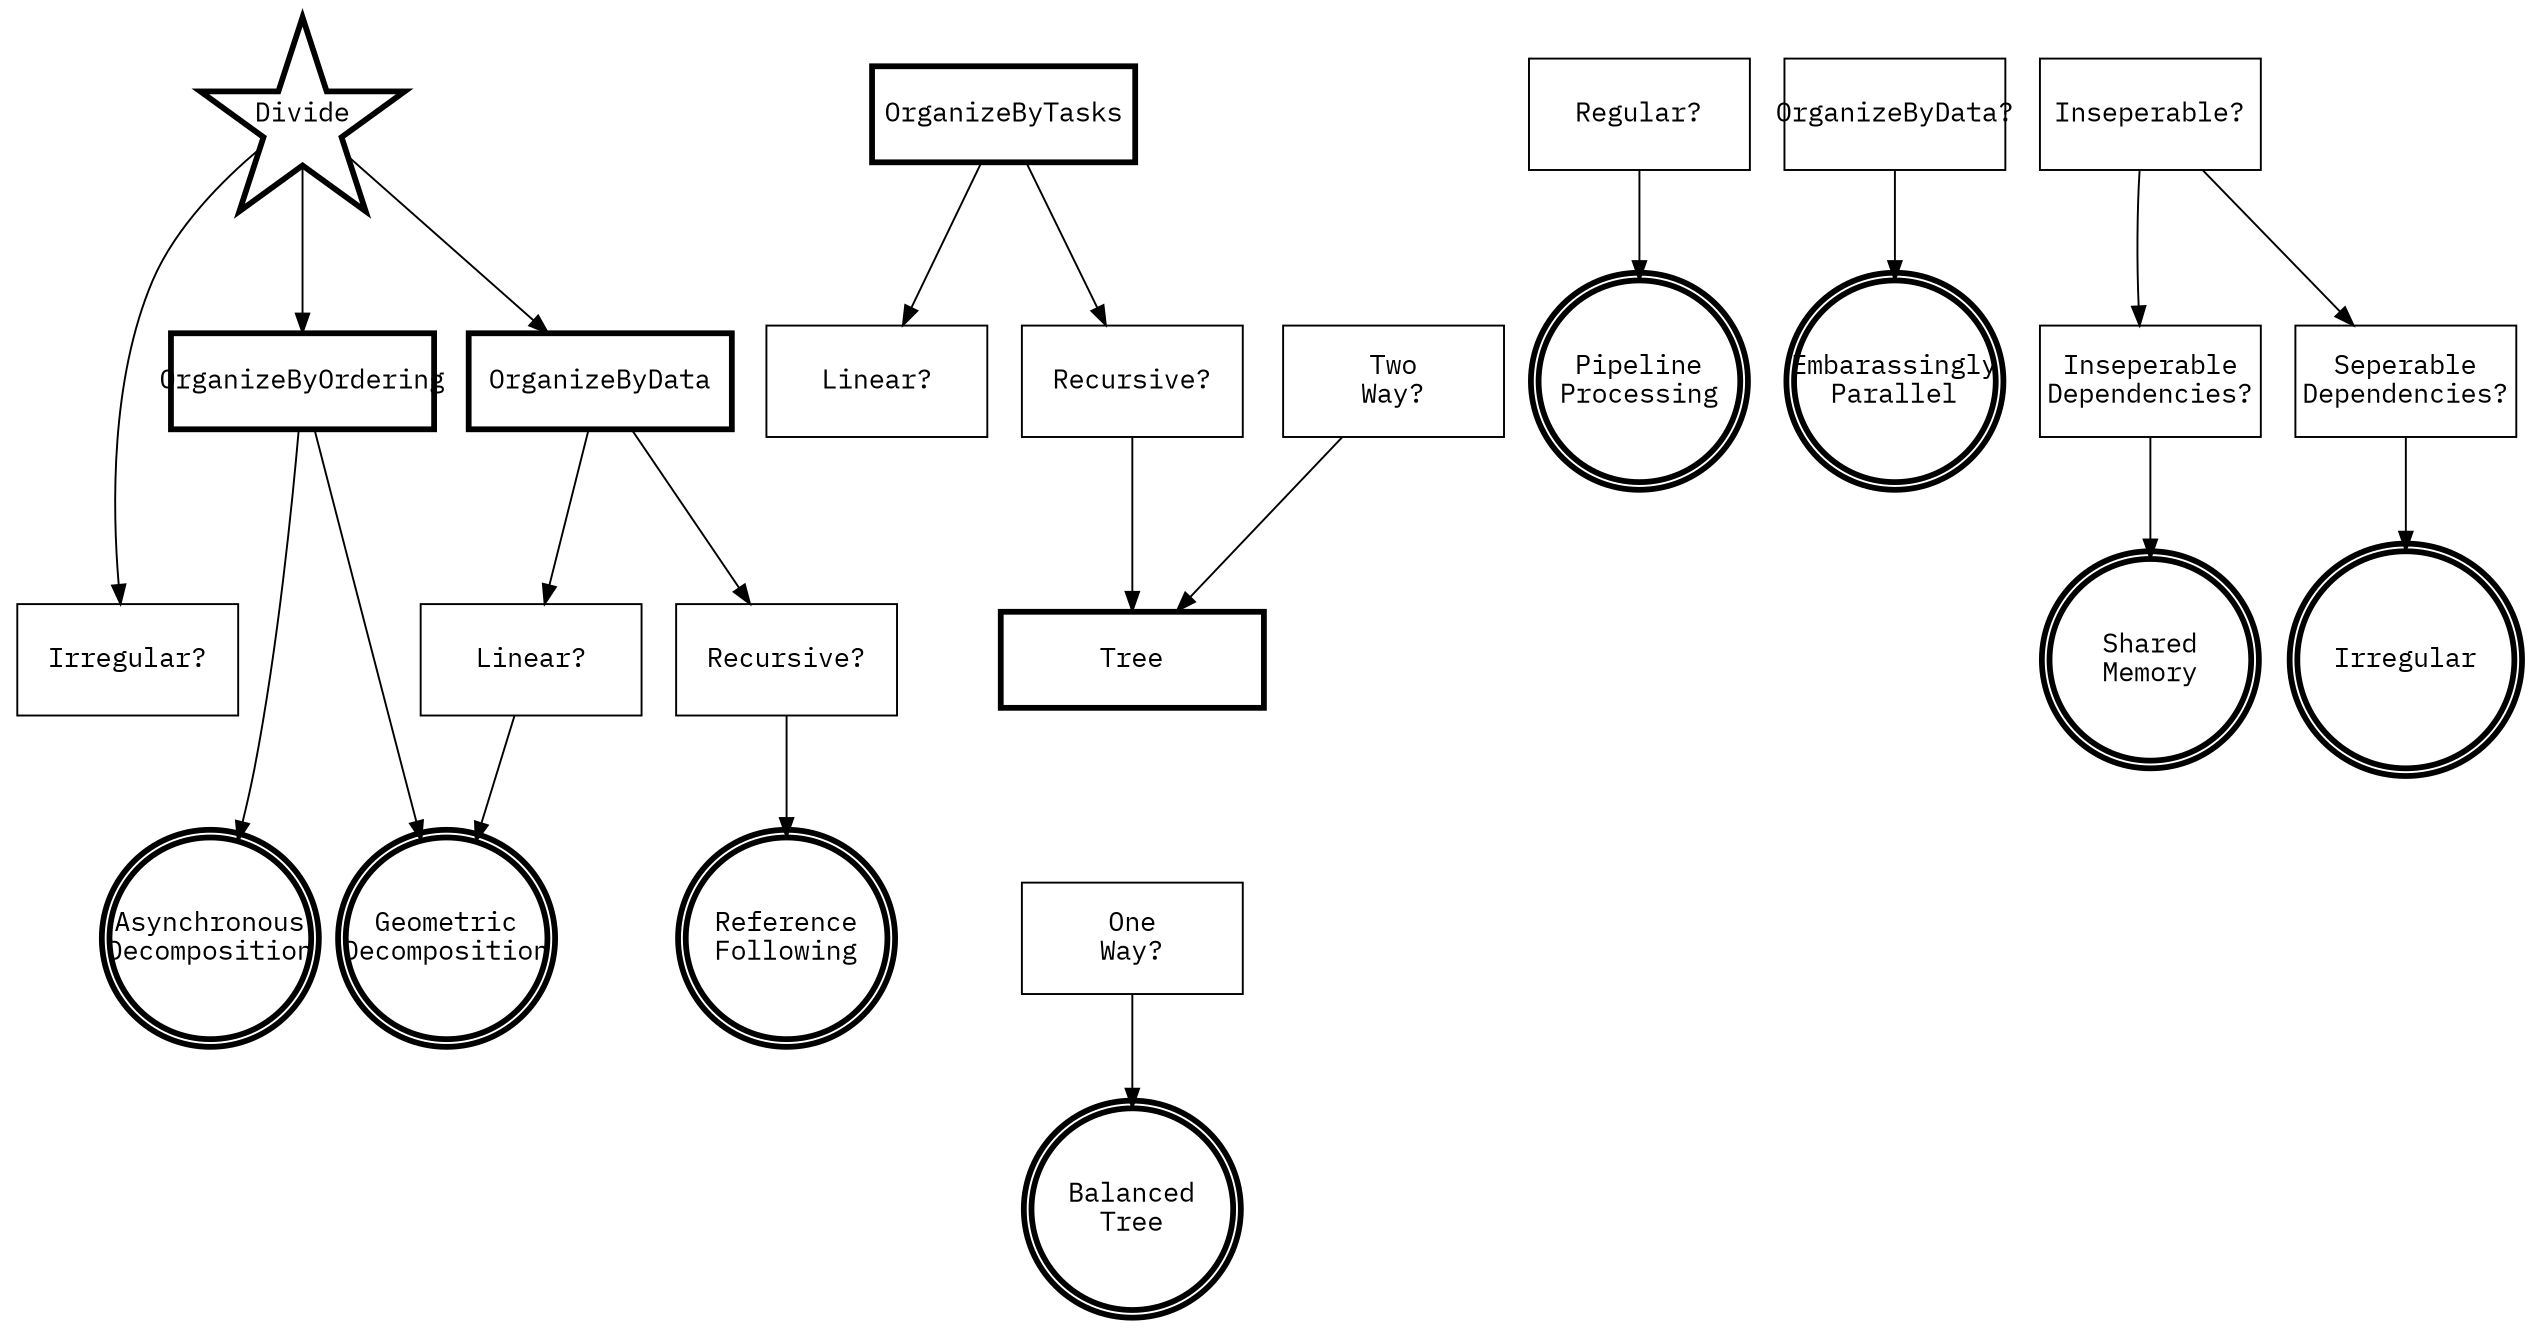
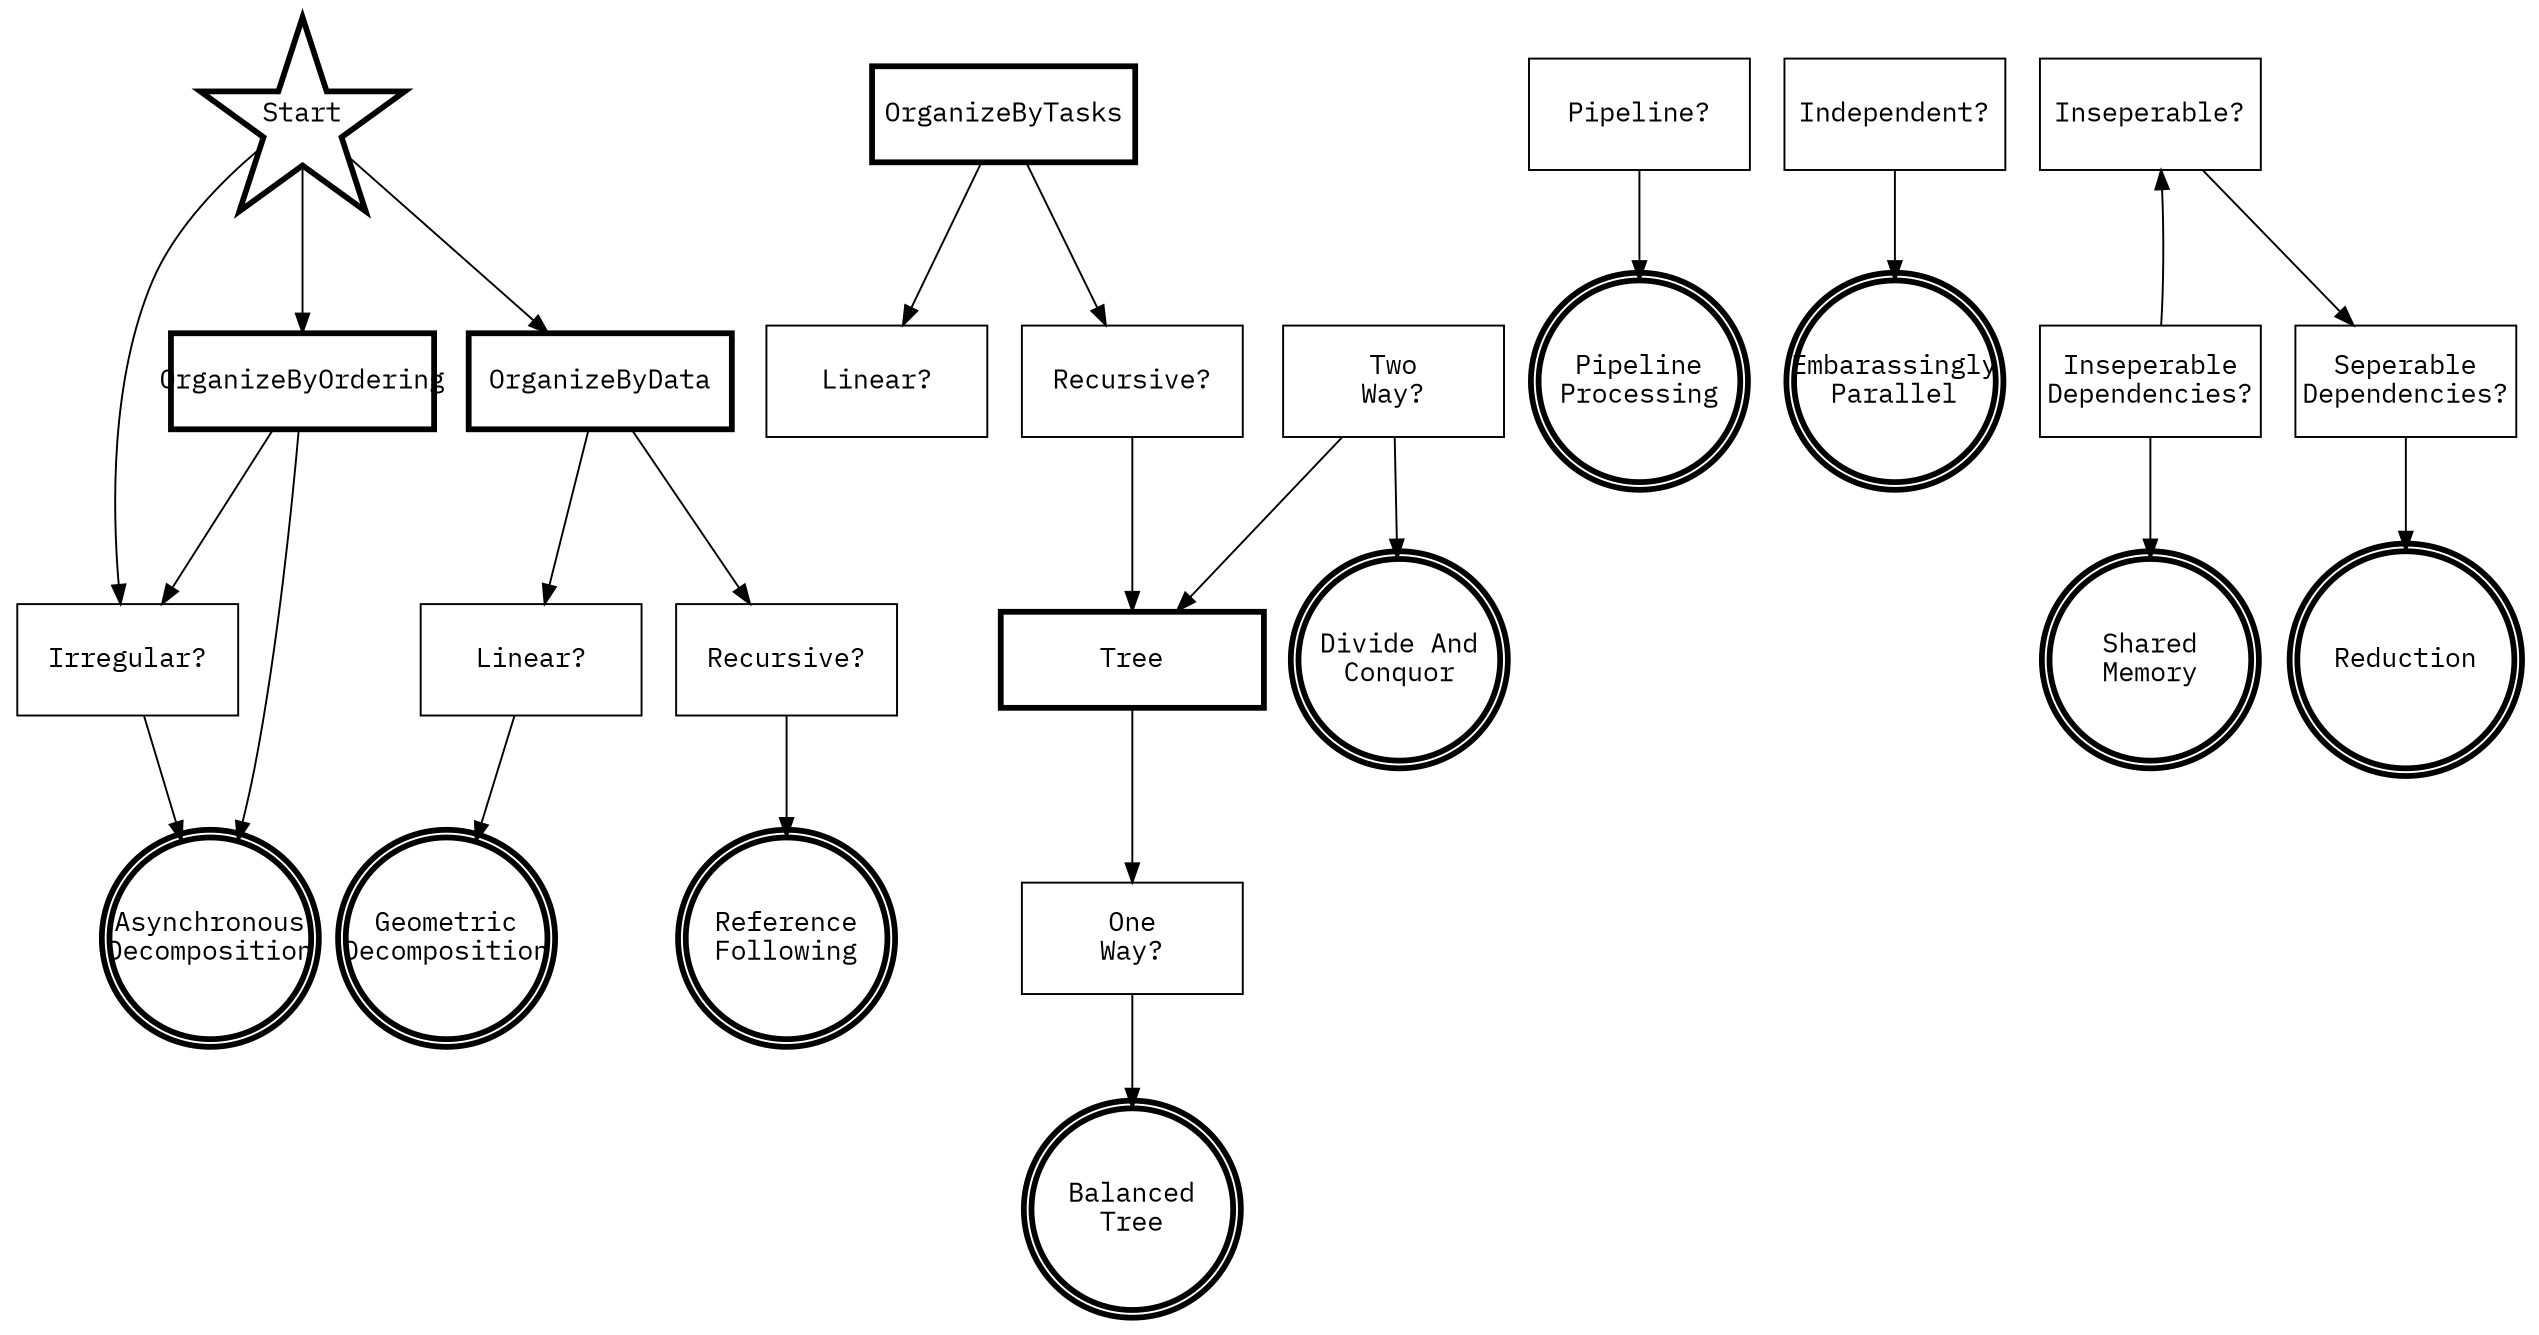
(303, 114) -> (303, 114)
(1639, 114) -> (1639, 114)
(1895, 114) -> (1895, 114)
(2137, 238) -> (2163, 258)
(365, 625) -> (223, 508)
none -> (1399, 660)
(2406, 660) -> (2406, 660)
none -> (160, 769)
none -> (1132, 786)
